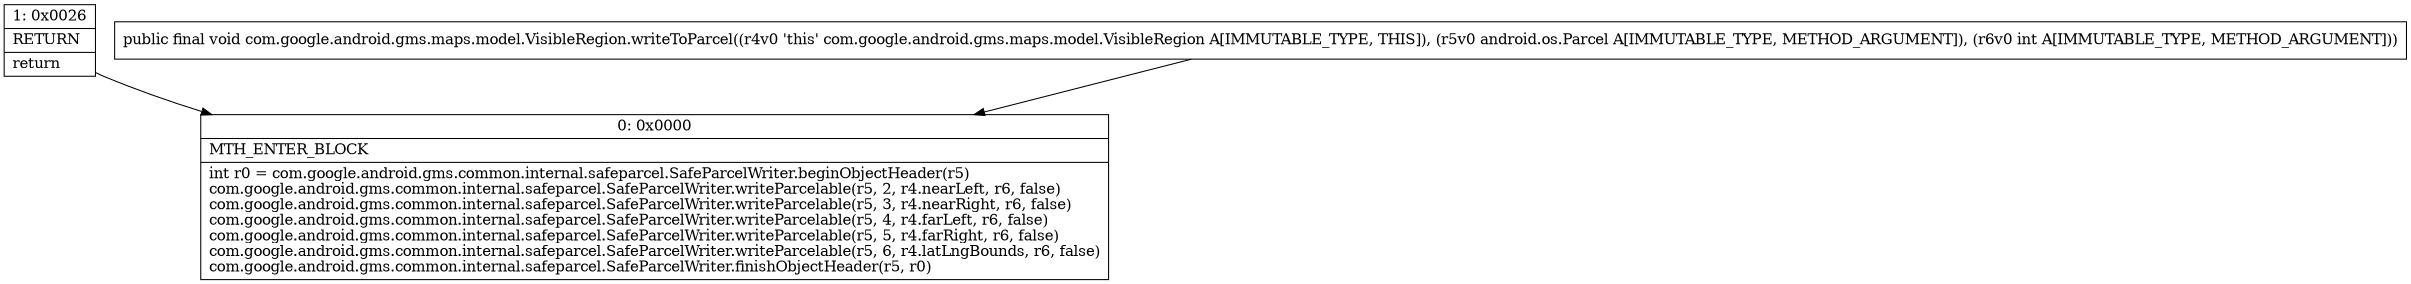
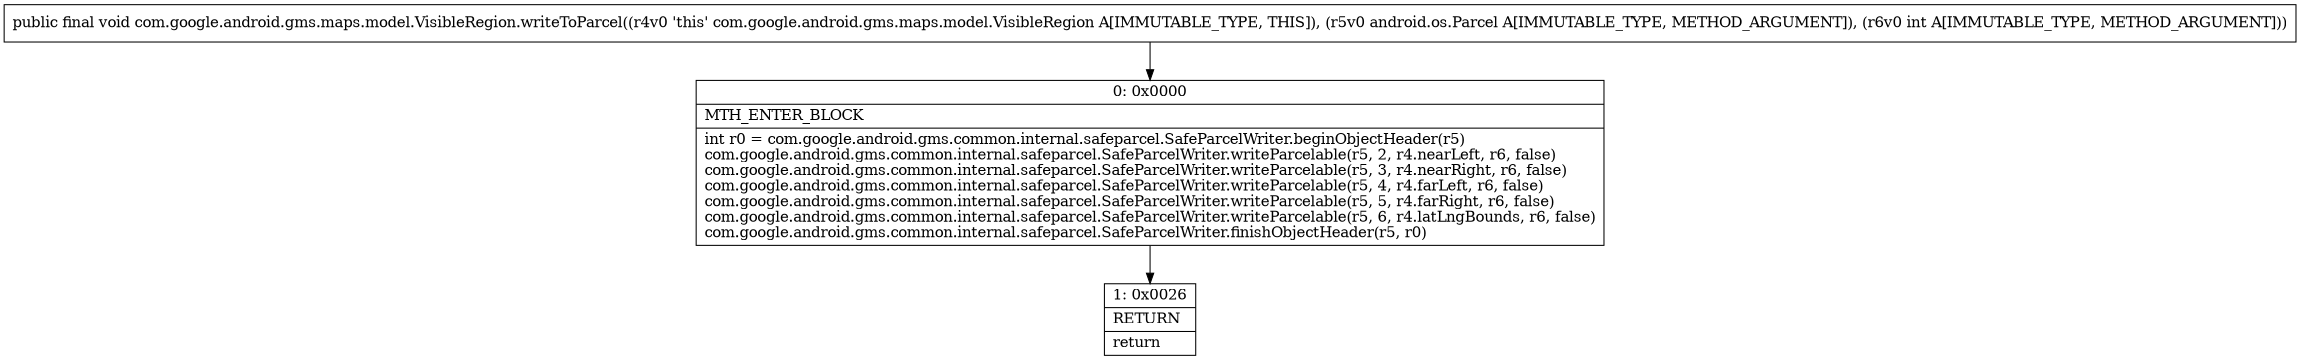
(148, 93) -> (1150, 259)
